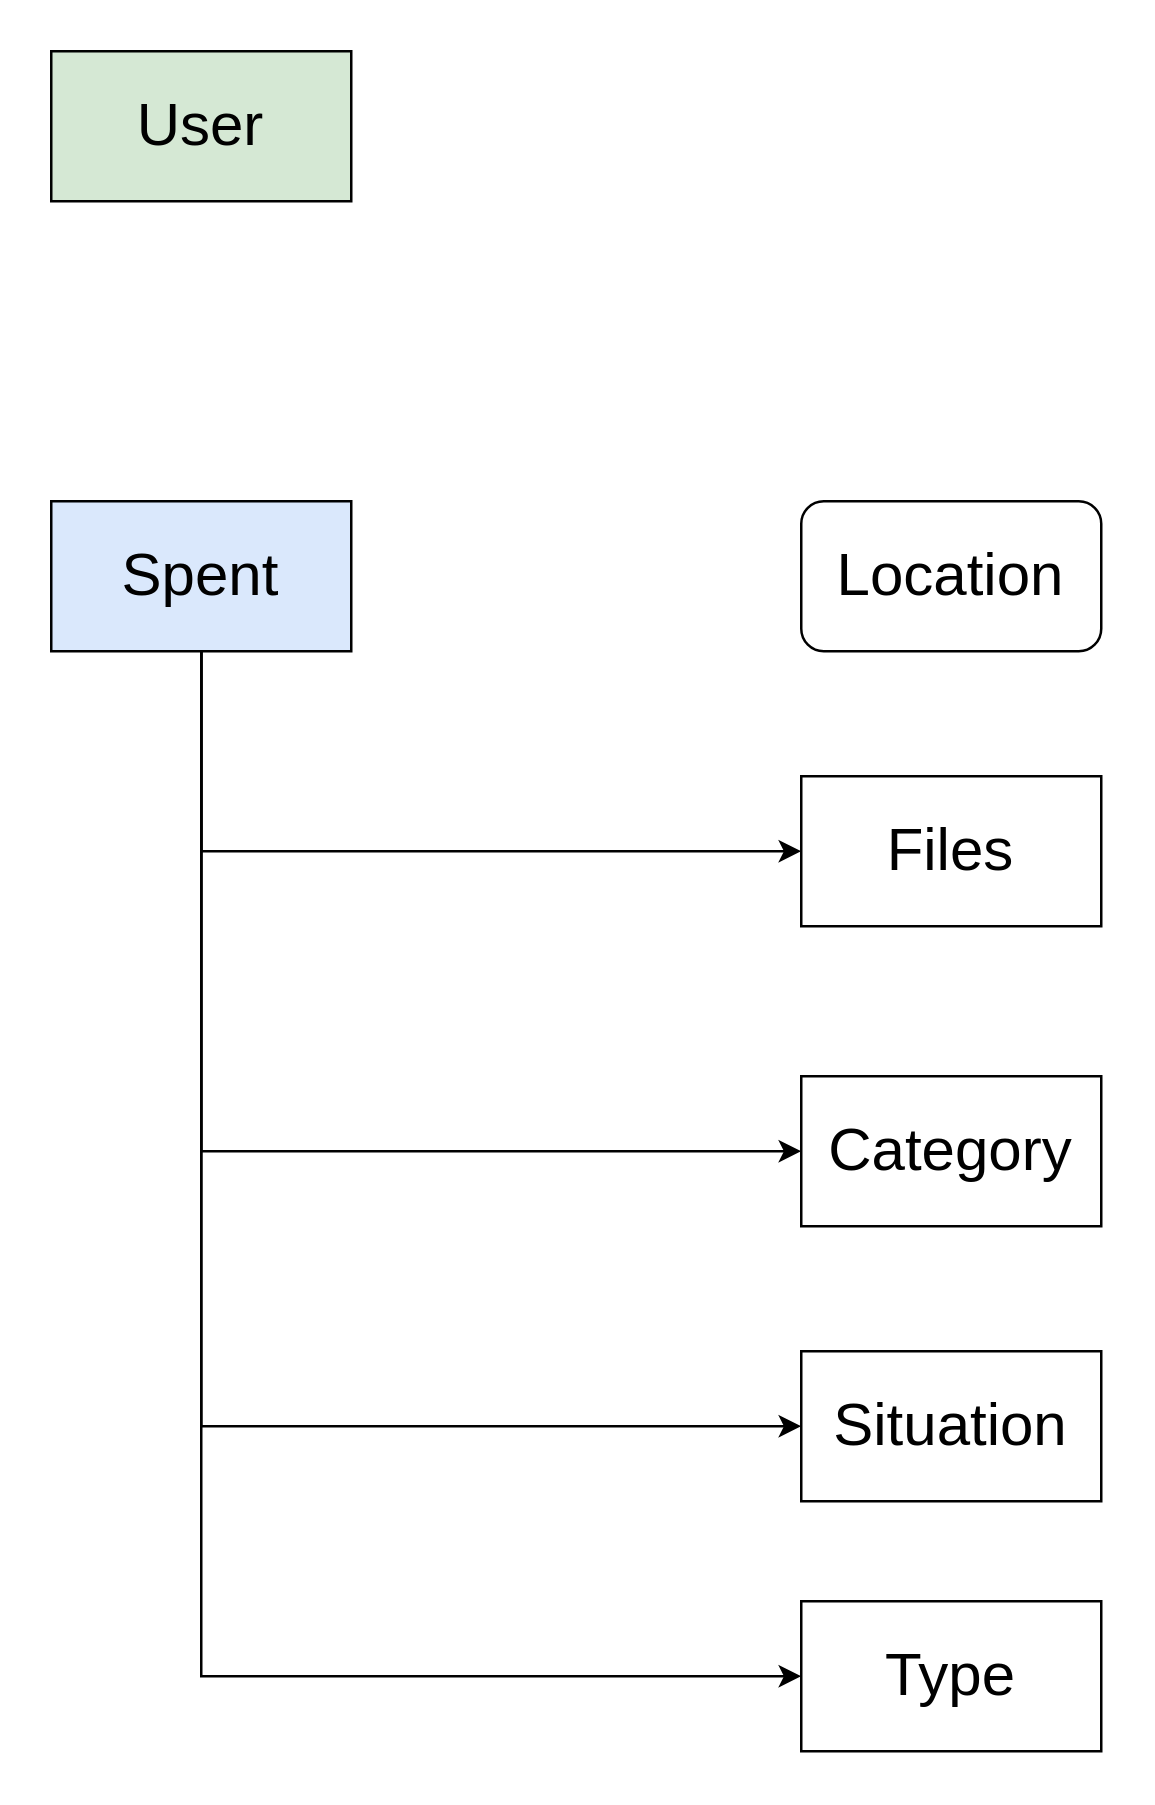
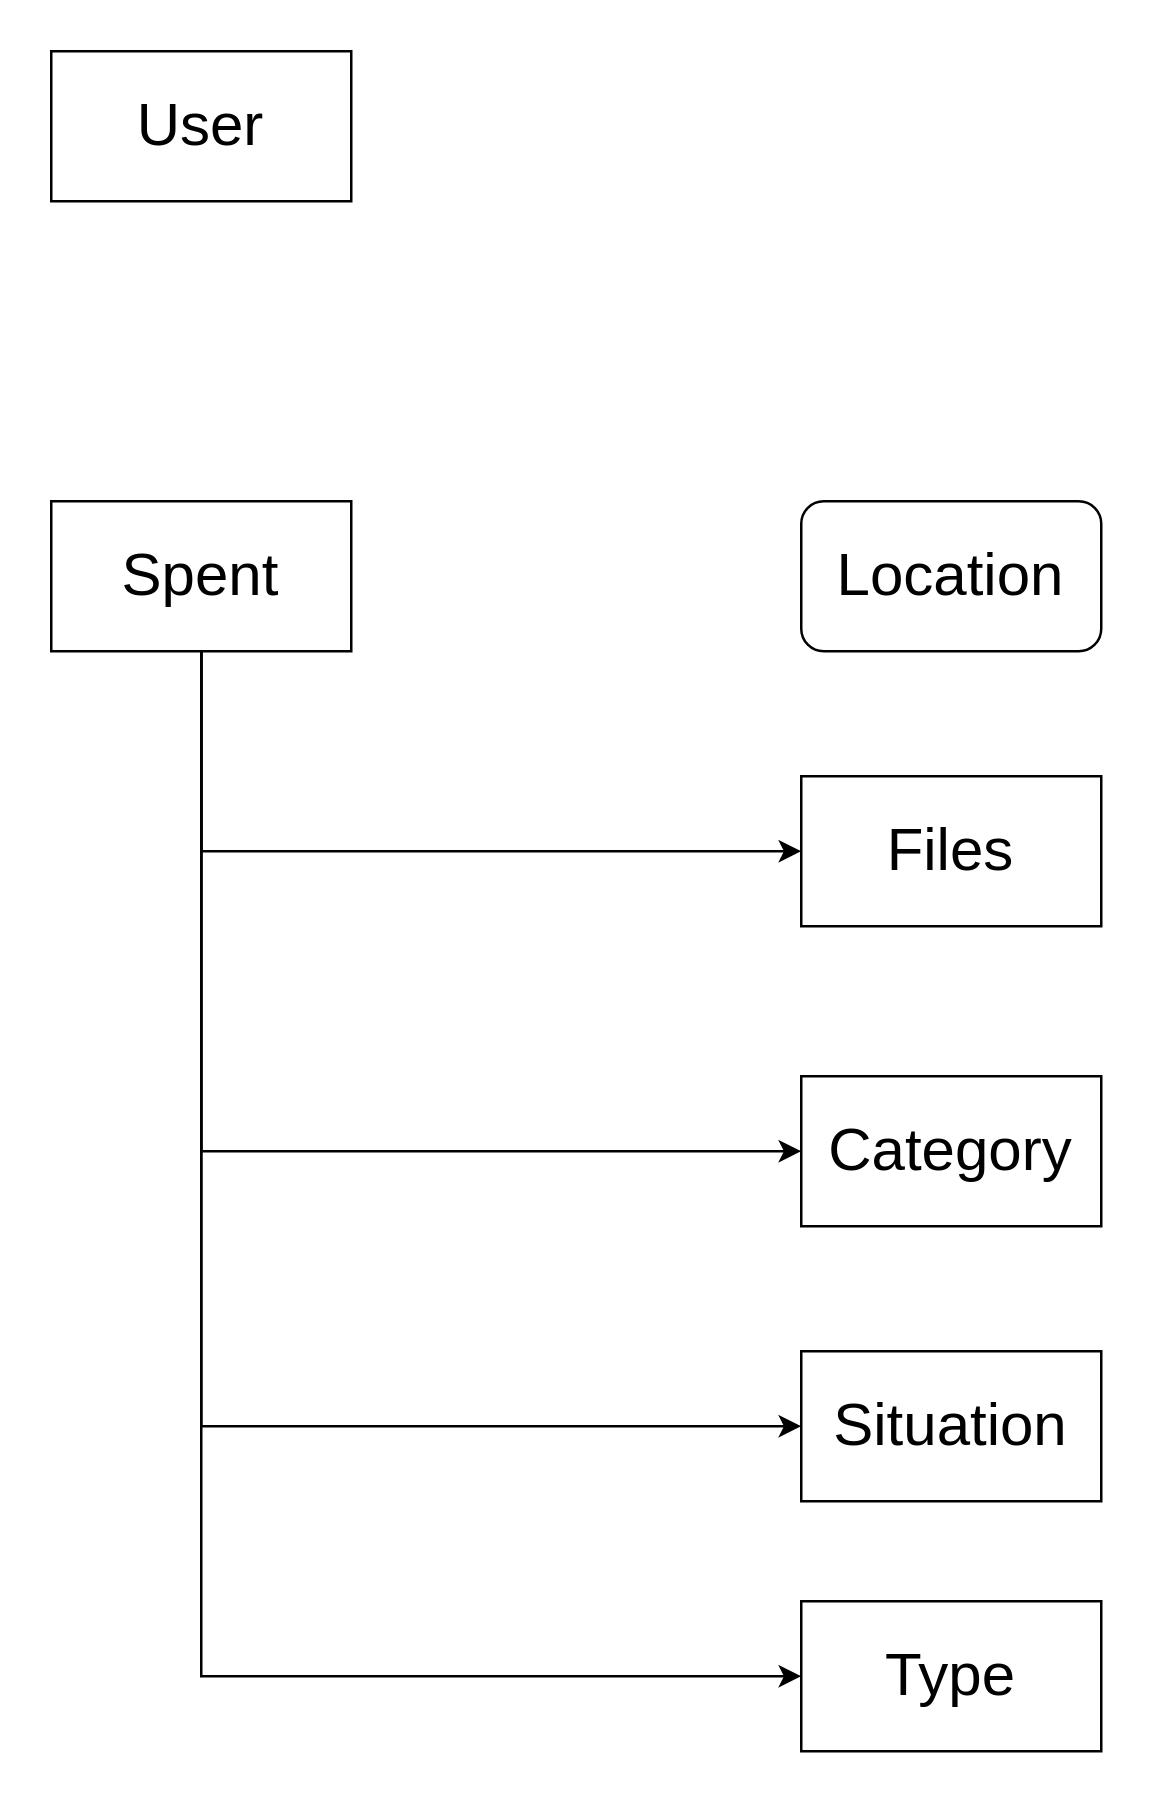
(201, 126) -> (201, 126)
(201, 576) -> (201, 576)
